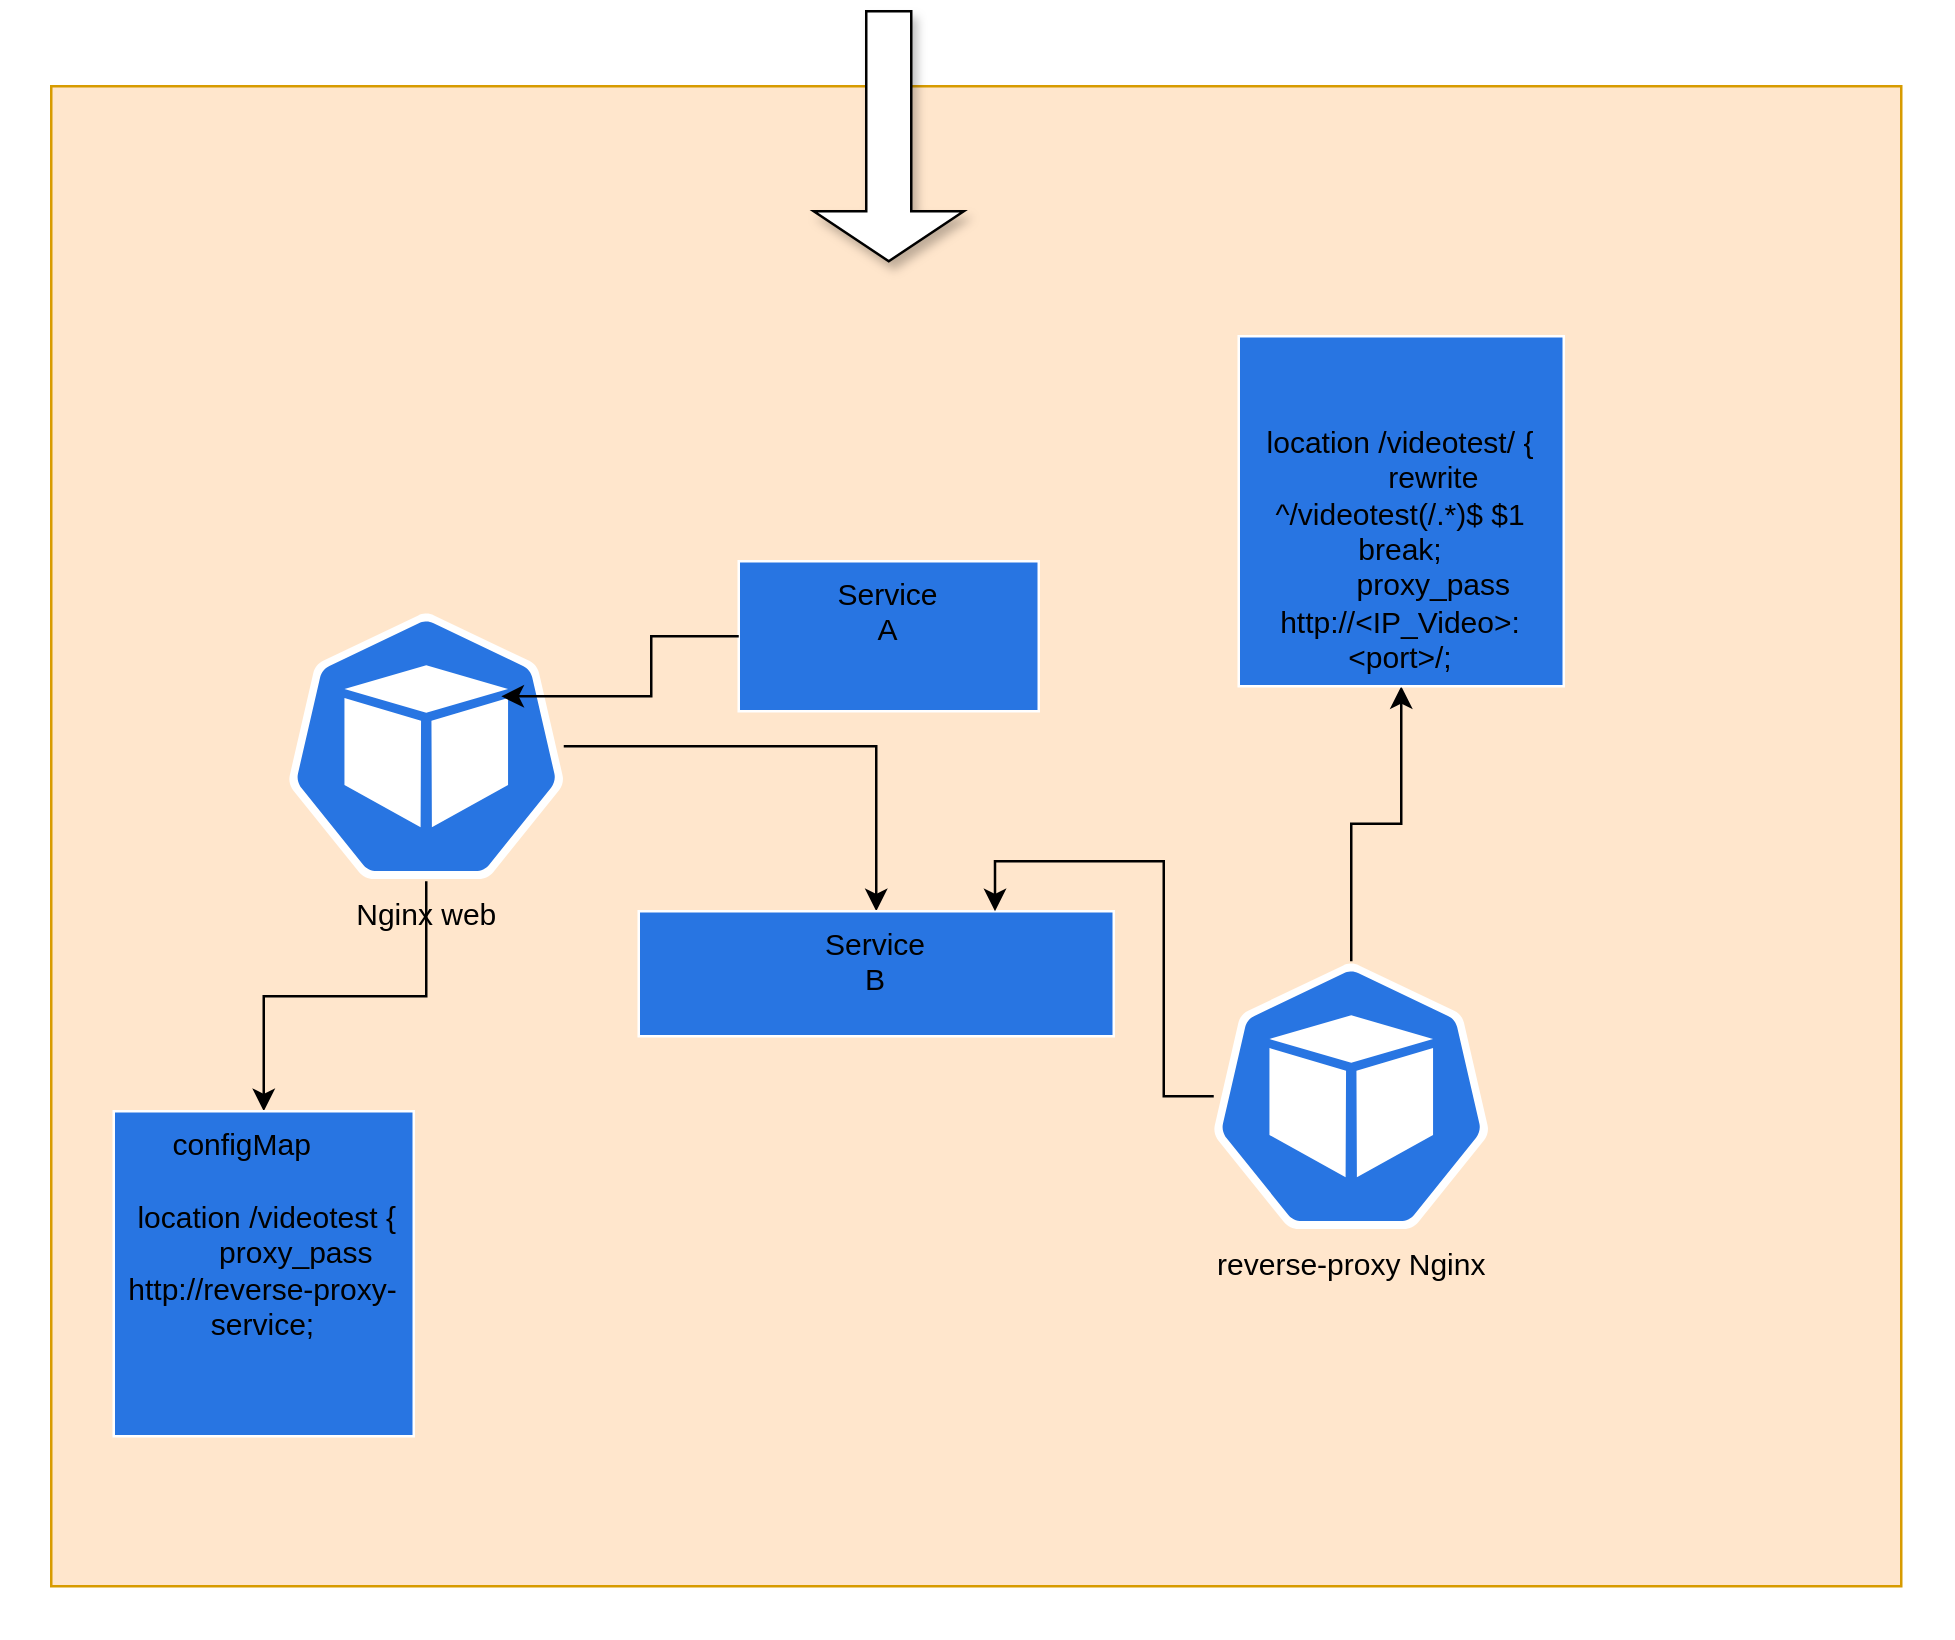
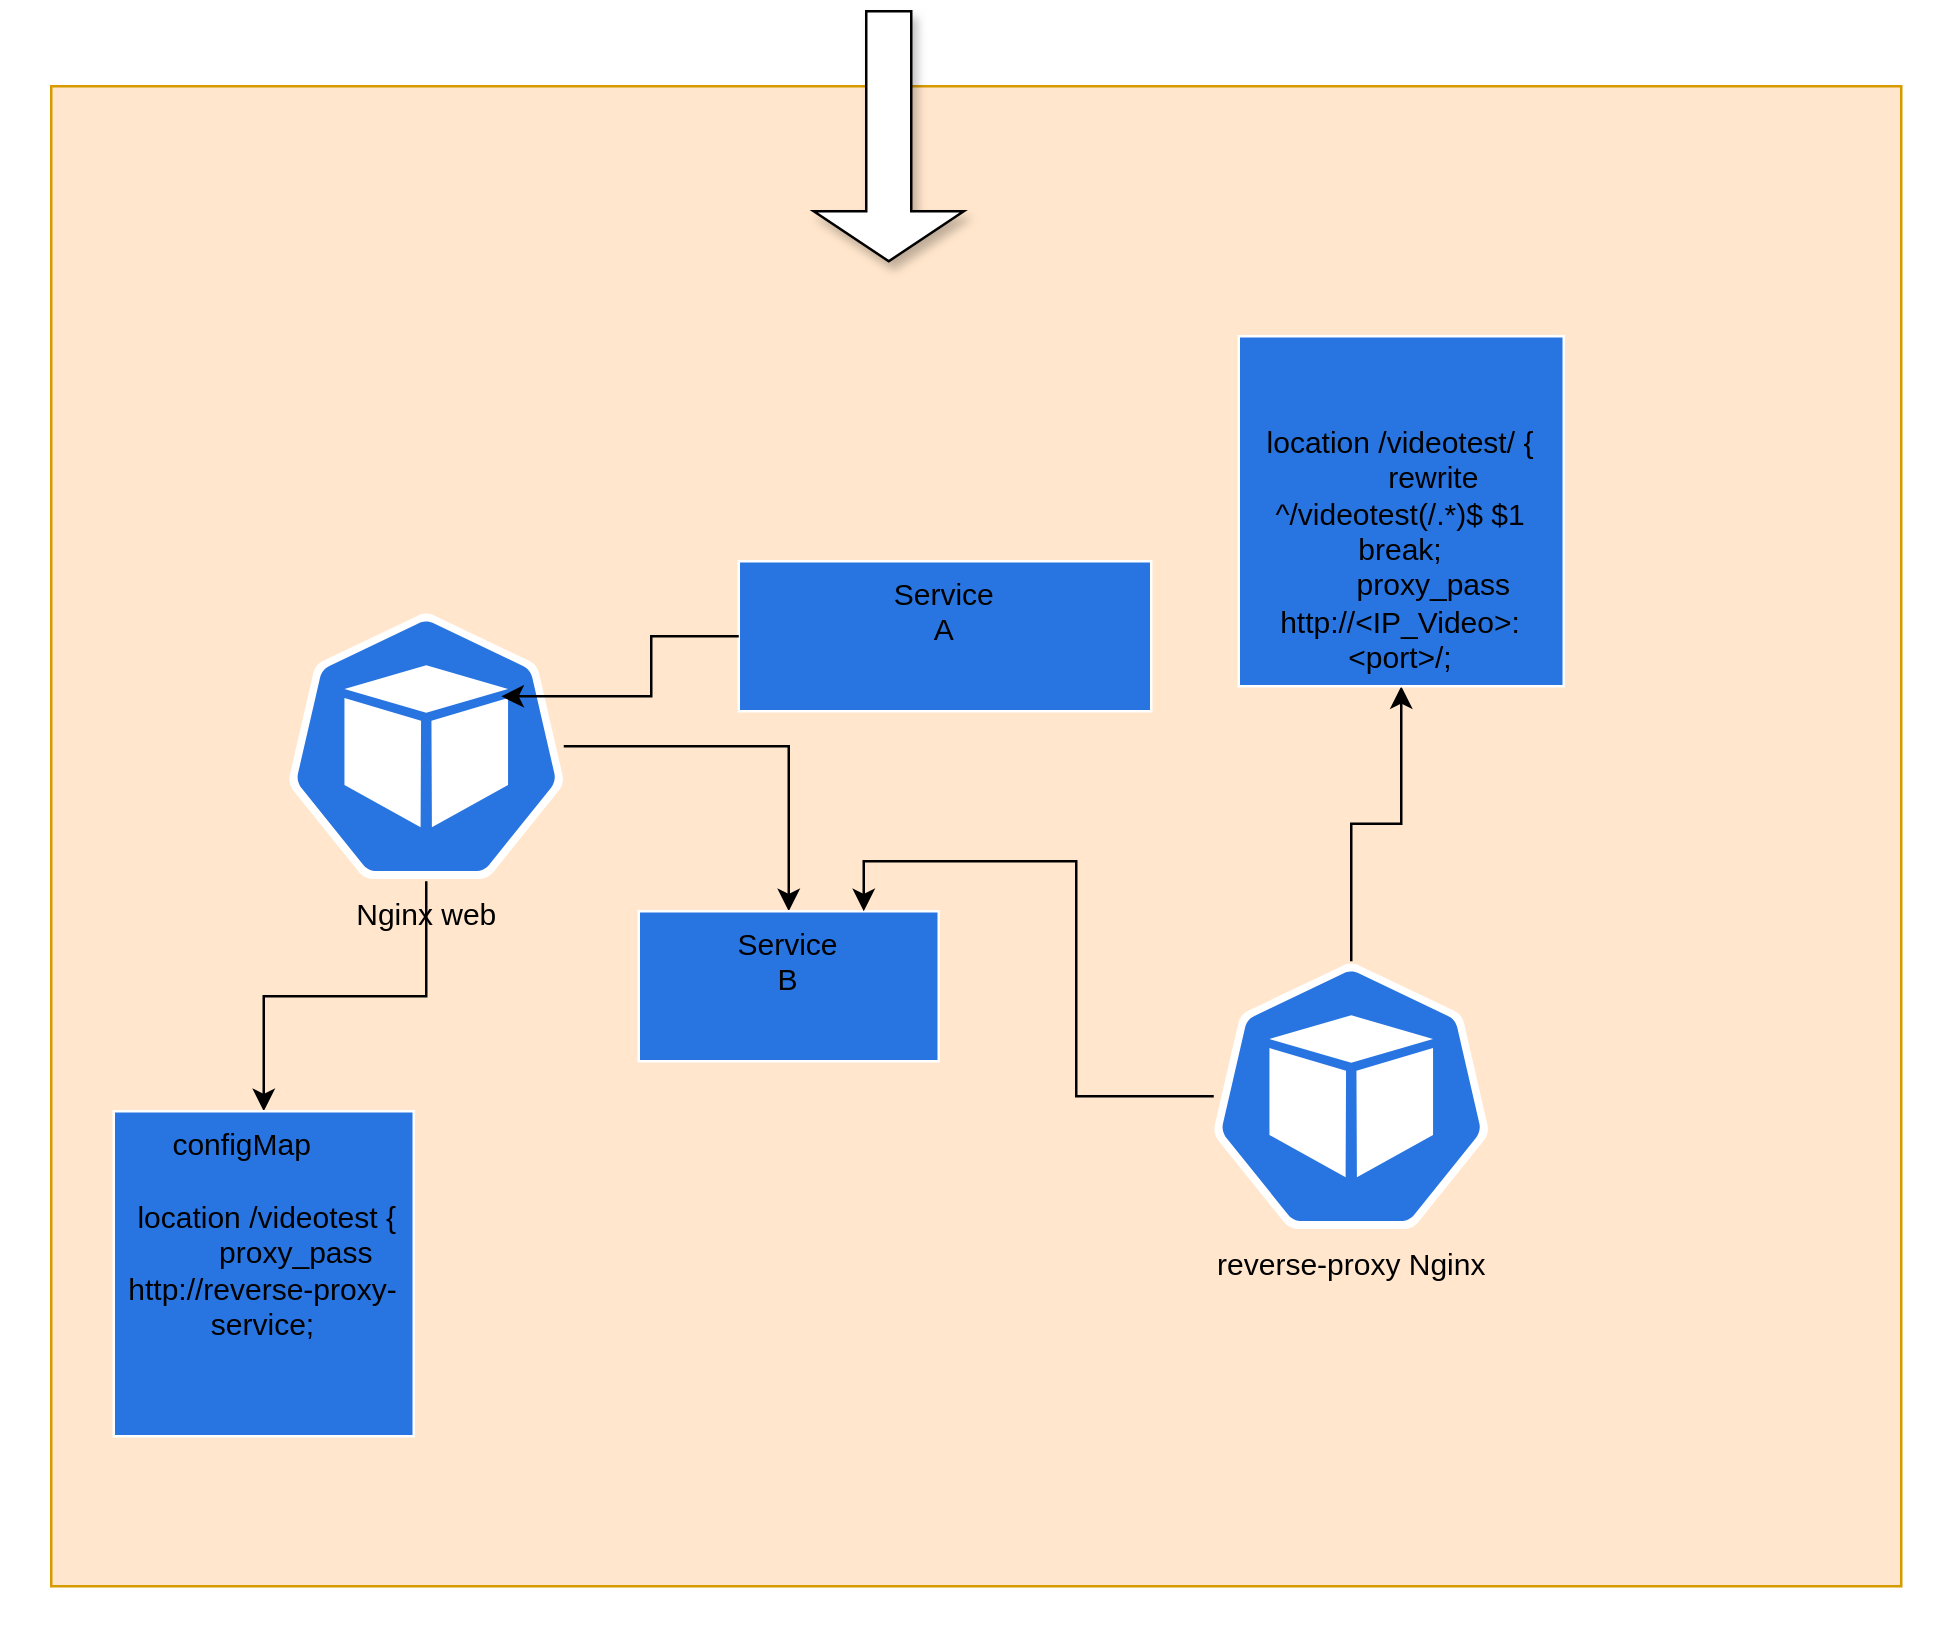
(889, 636) -> (945, 636)
(876, 974) -> (789, 986)
